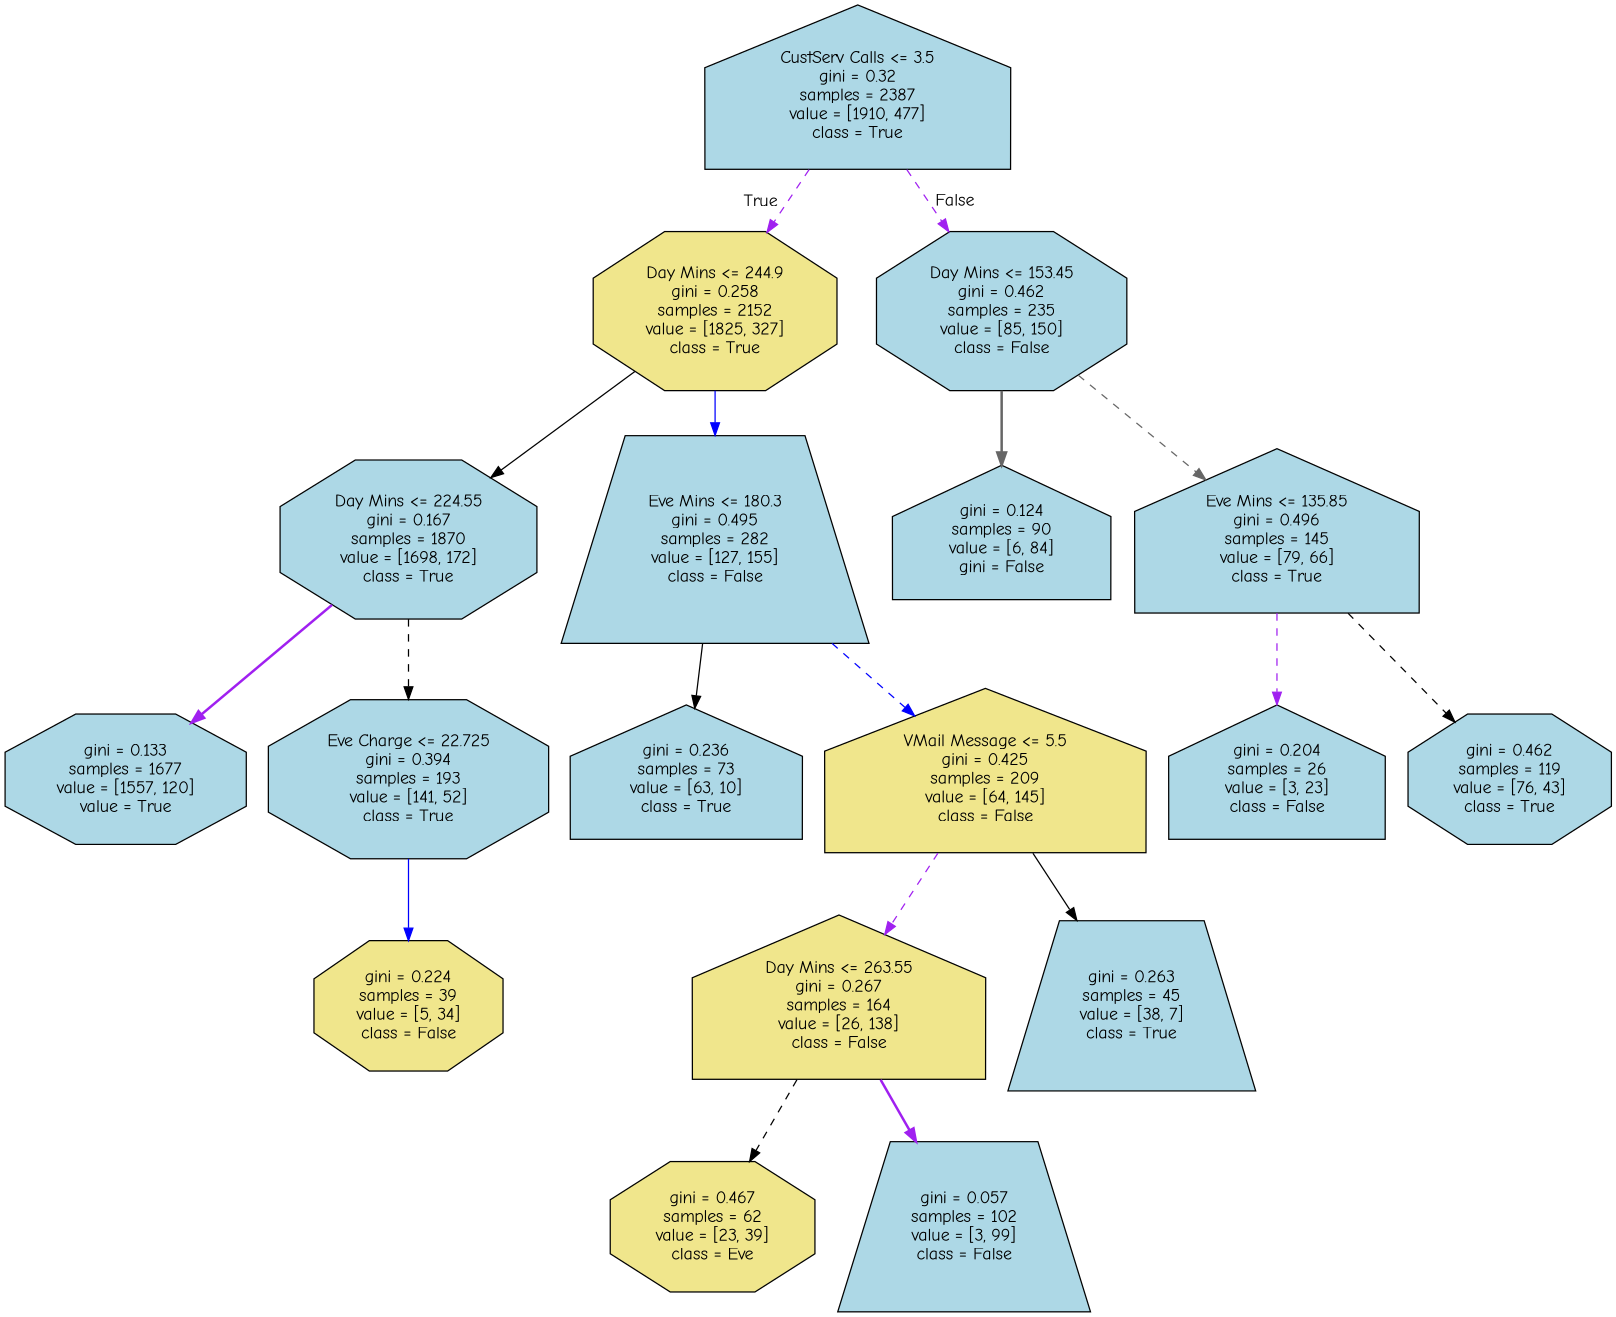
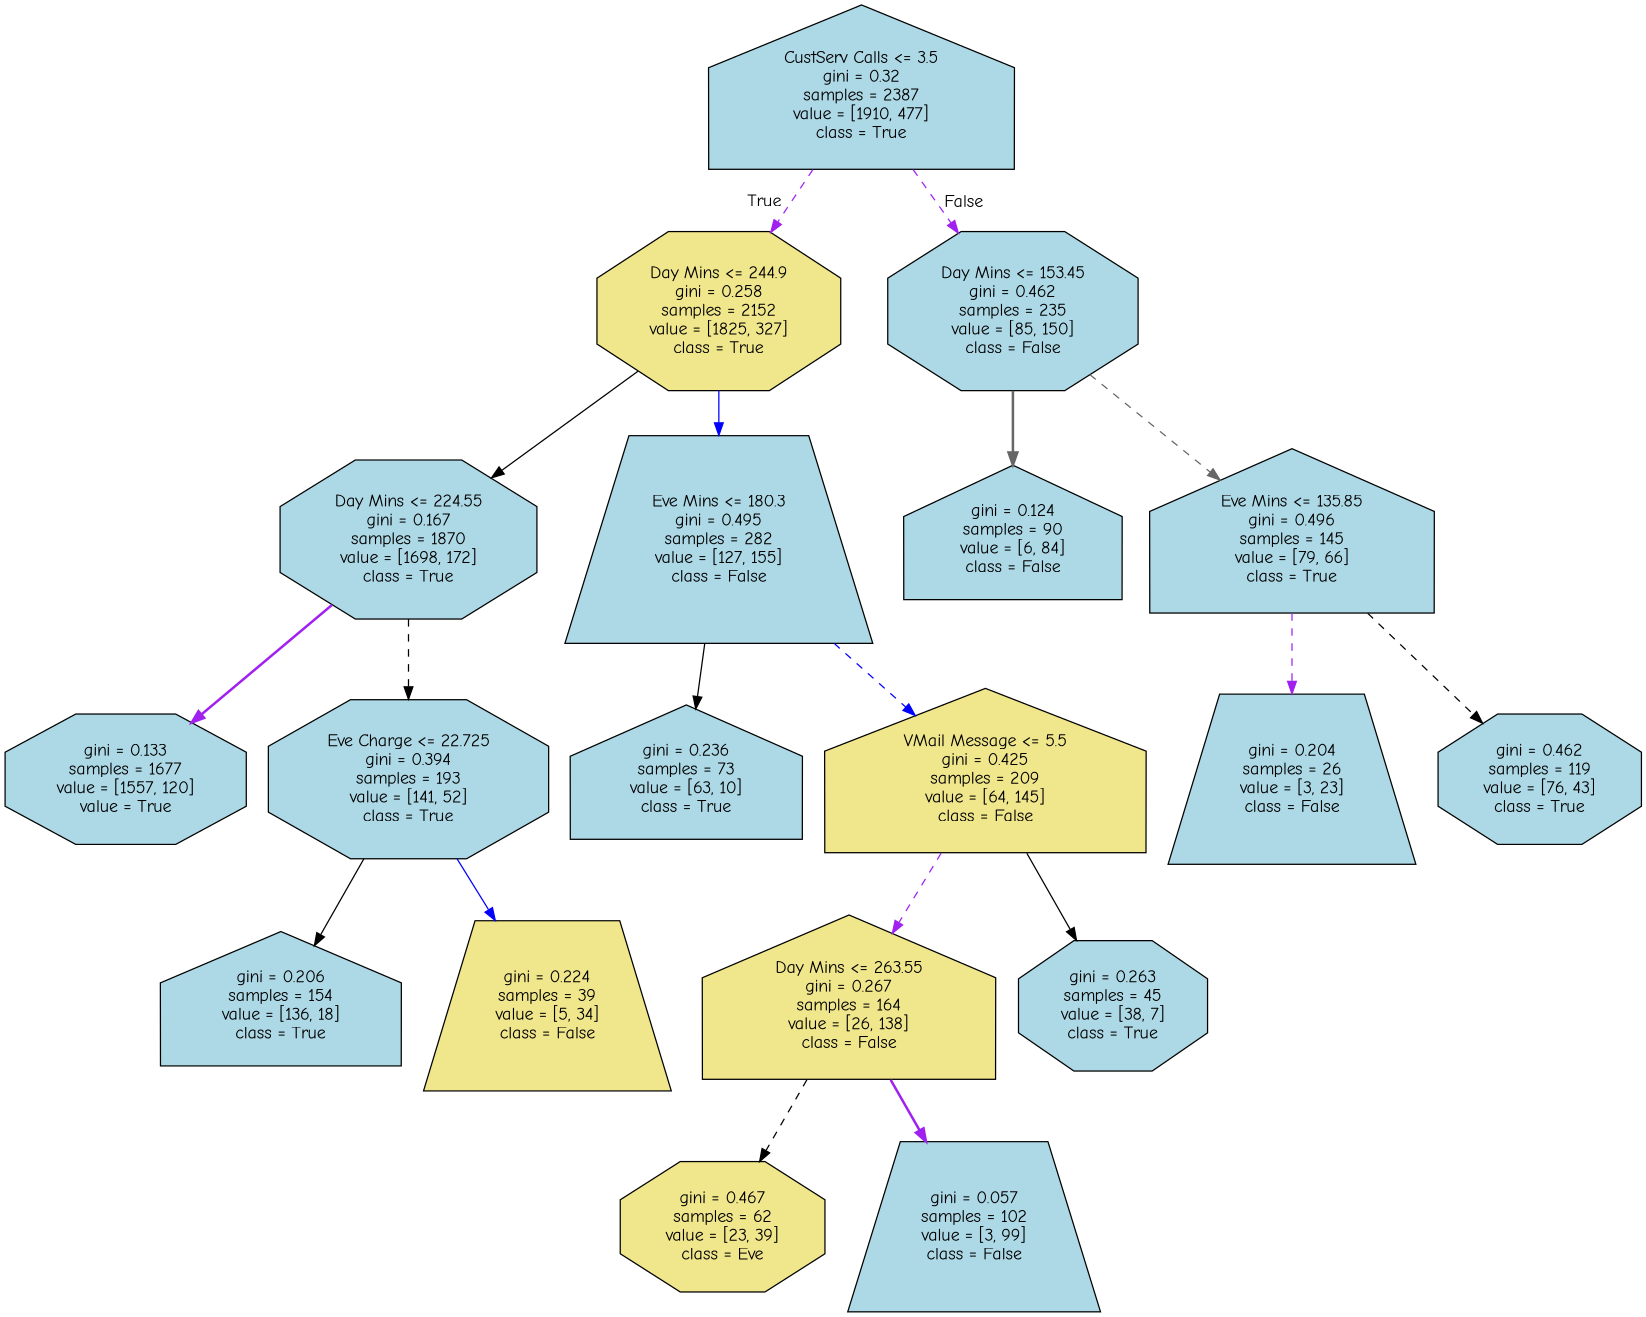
(1002, 539) -> (1013, 539)
(1277, 779) -> (1292, 779)
none -> (281, 1006)
(409, 1006) -> (547, 1006)
(1132, 1006) -> (1113, 1006)
